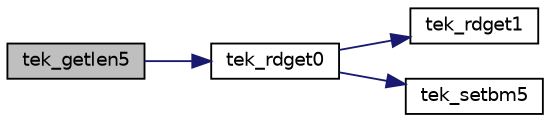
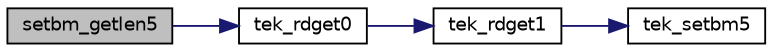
(76, 61) -> (90, 26)
(363, 77) -> (585, 26)
